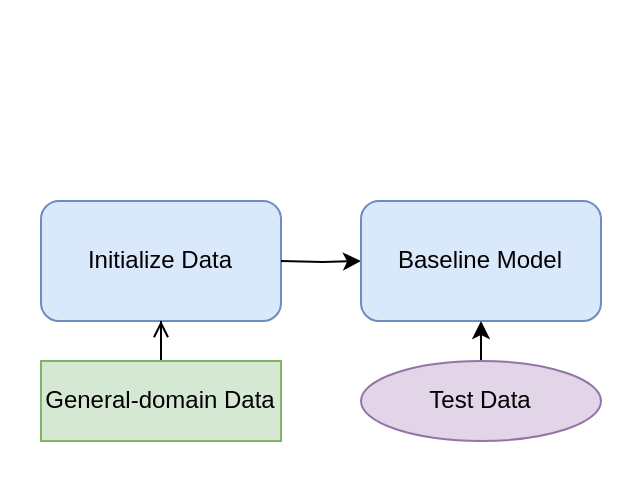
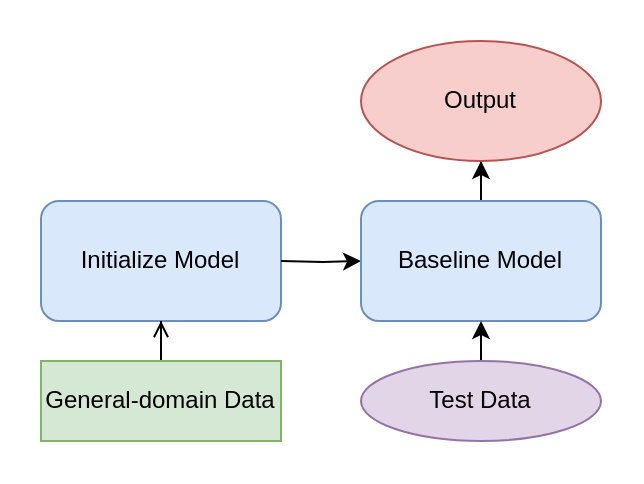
none -> (481, 101)
none -> (481, 174)
(161, 261) -> (161, 261)
